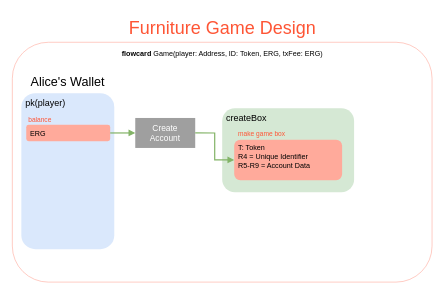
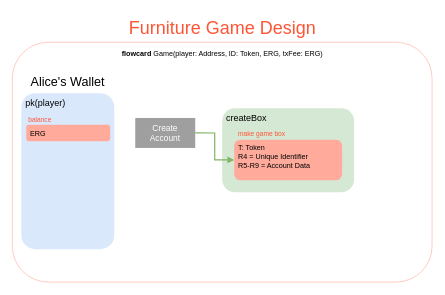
(120, 133) -> none
